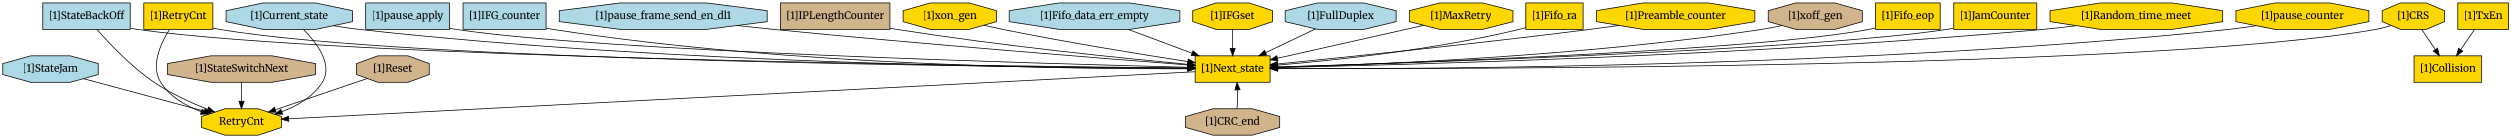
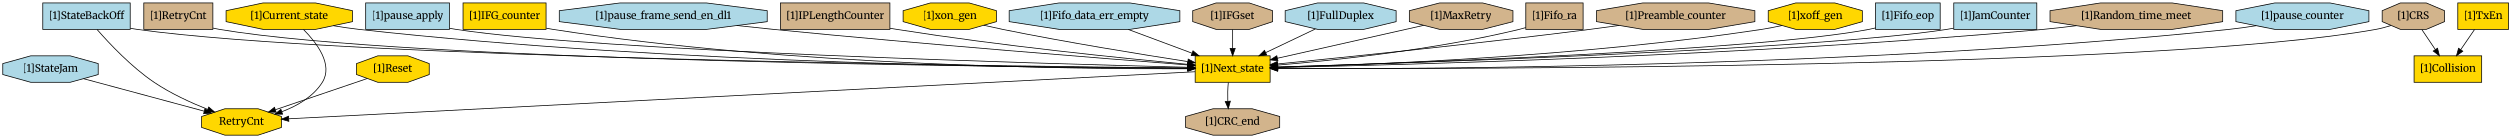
(178, 16) -> (178, 16)
(289, 16) -> (289, 16)
(505, 16) -> (505, 16)
(1233, 16) -> (1233, 16)
(1461, 16) -> (1461, 16)
(1554, 16) -> (1554, 16)
(1676, 16) -> (1676, 16)
(1815, 16) -> (1815, 16)
(1908, 16) -> (1908, 16)
(1995, 16) -> (1995, 16)
(2136, 16) -> (2136, 16)
(2302, 16) -> (2302, 16)
(2413, 16) -> (2413, 16)
(242, 69) -> none
(393, 69) -> (393, 69)
(160, 80) -> none
(1238, 99) -> (1228, 92)
